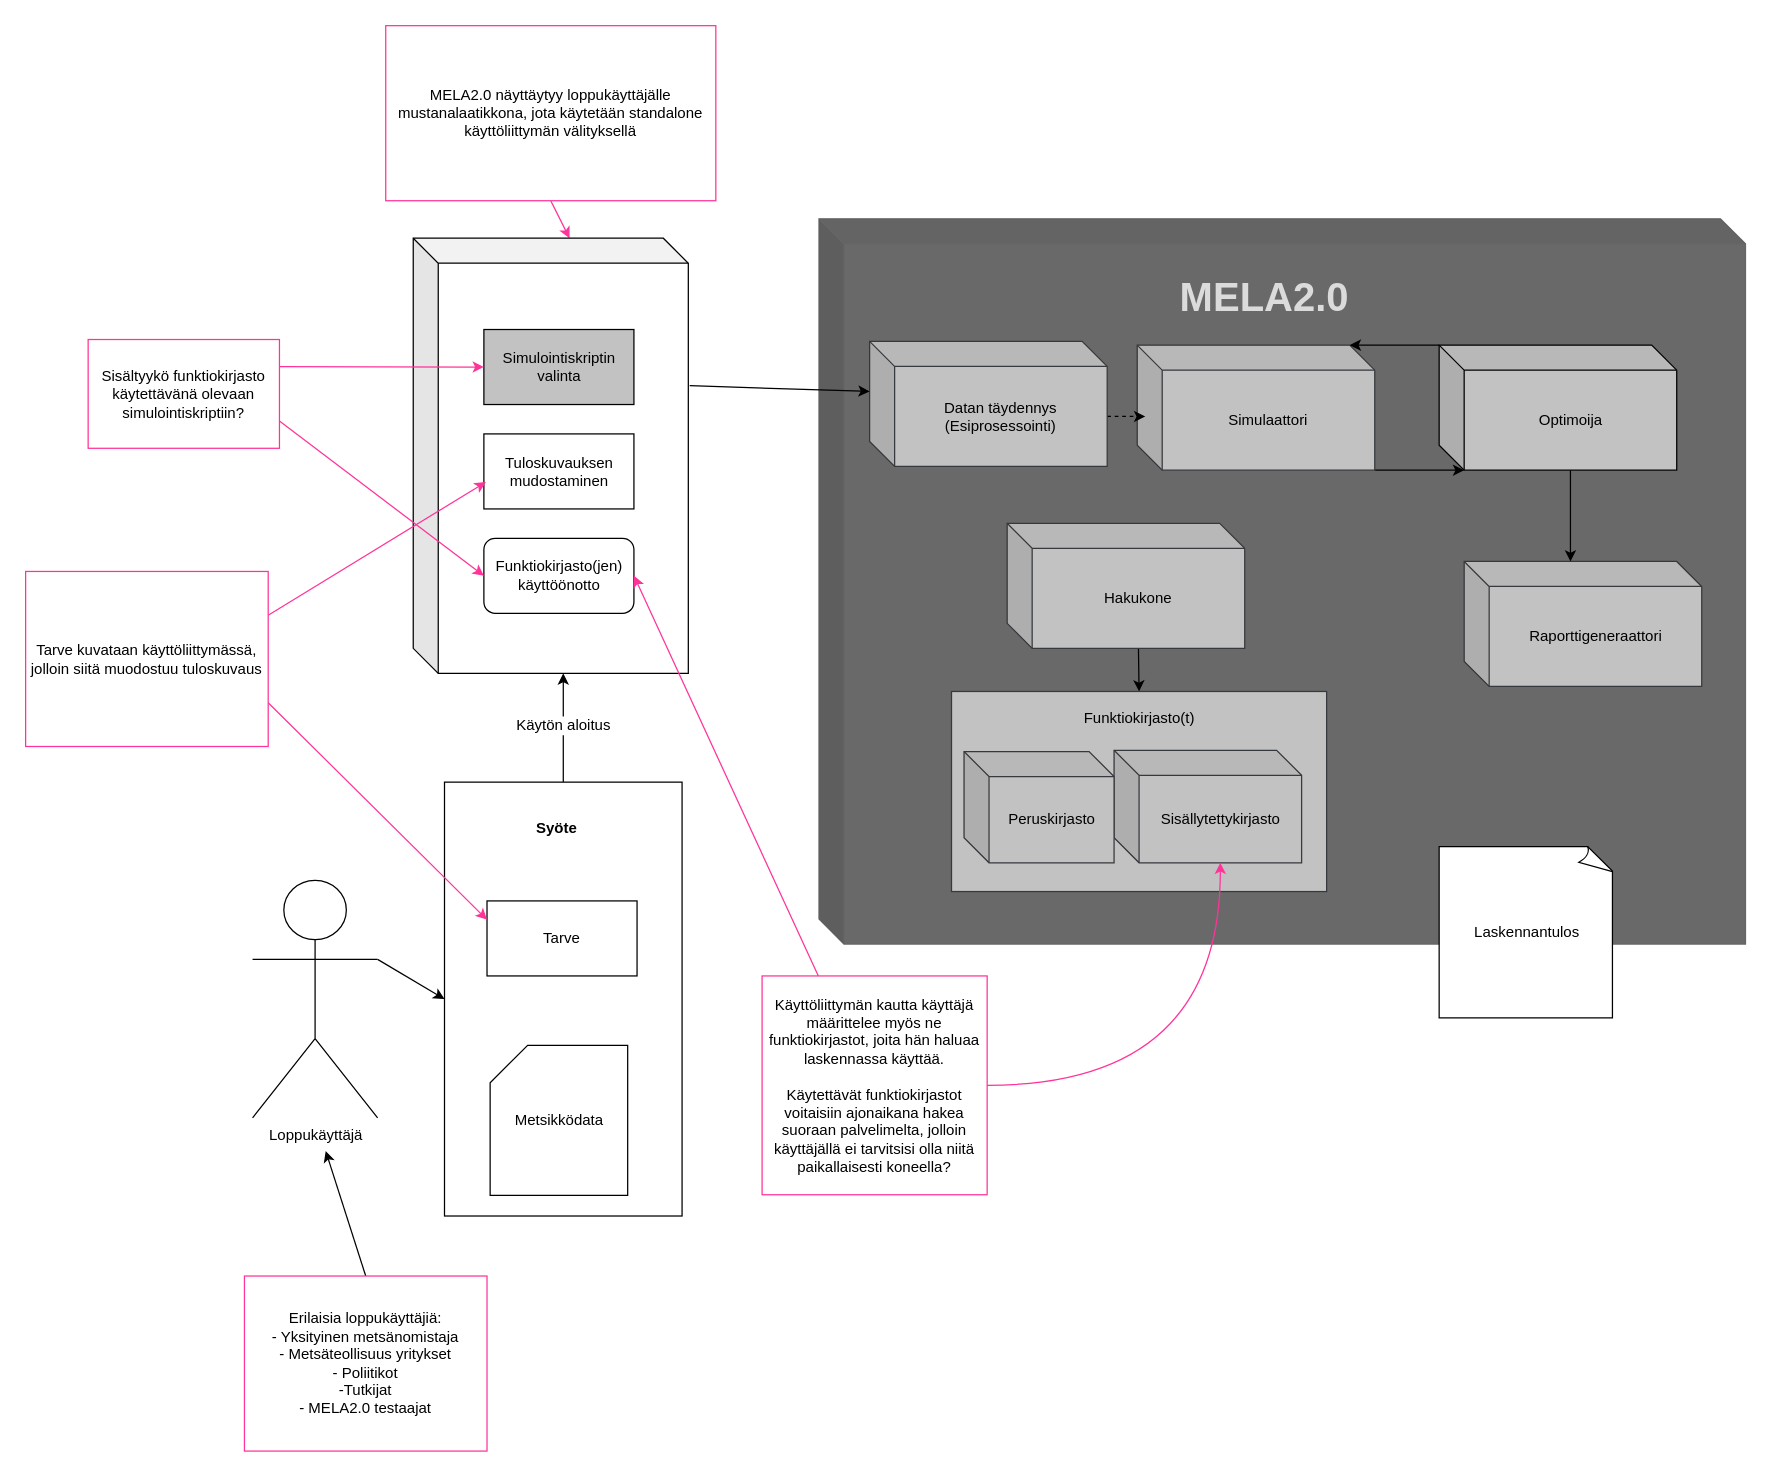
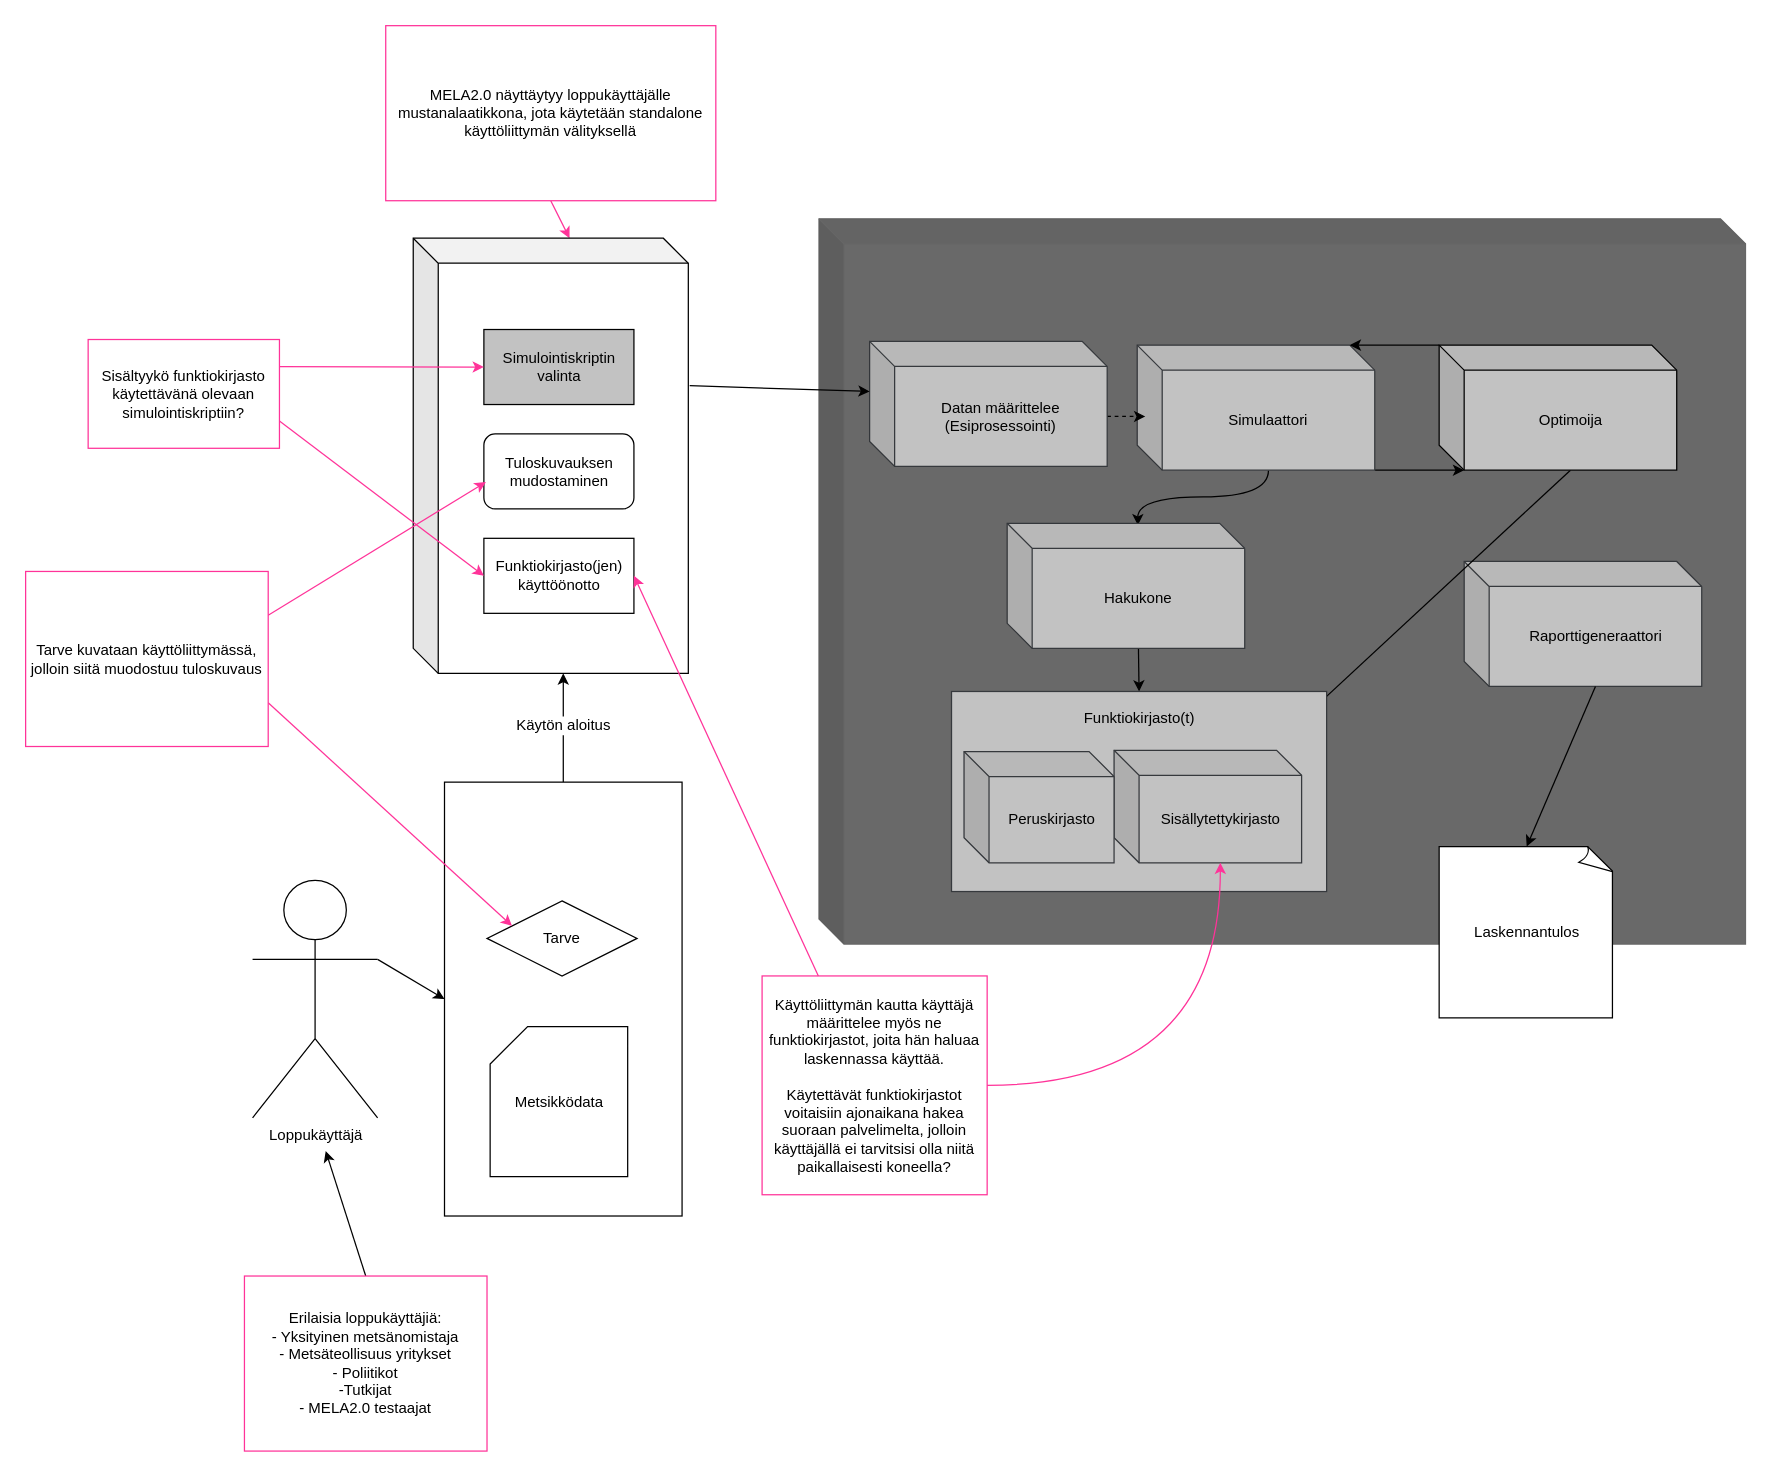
(1264, 298) -> none
(1001, 417) -> (1001, 417)
(559, 471) -> (559, 471)
none -> (1205, 497)
(1570, 511) -> (1448, 583)
(559, 576) -> (559, 576)
none -> (1562, 763)
(557, 828) -> none
(562, 938) -> (562, 938)
(559, 1120) -> (559, 1101)
